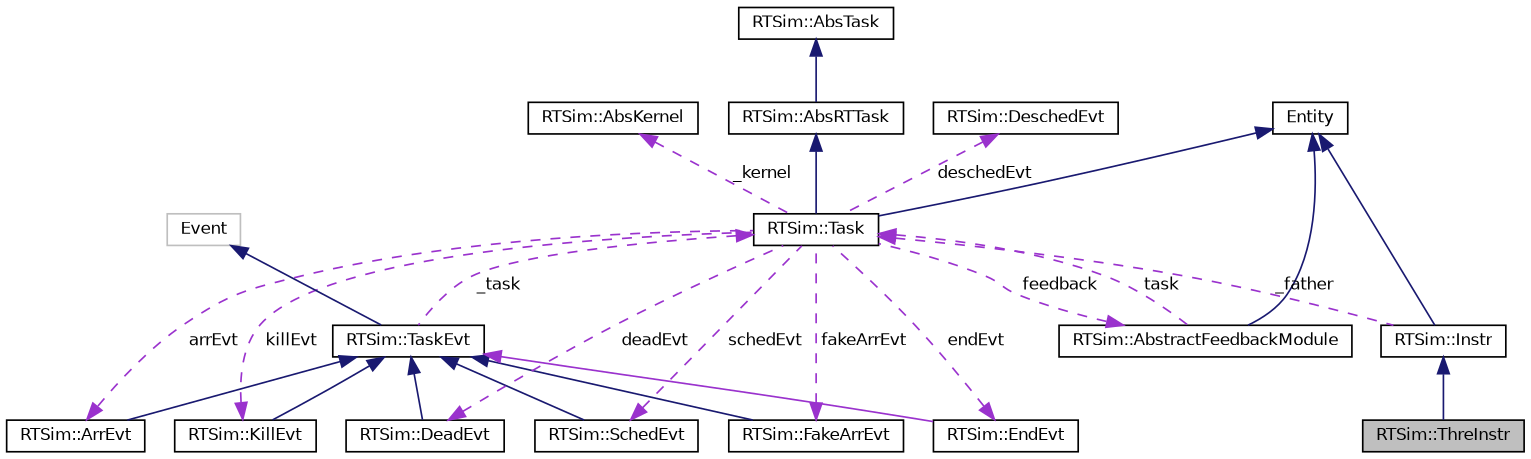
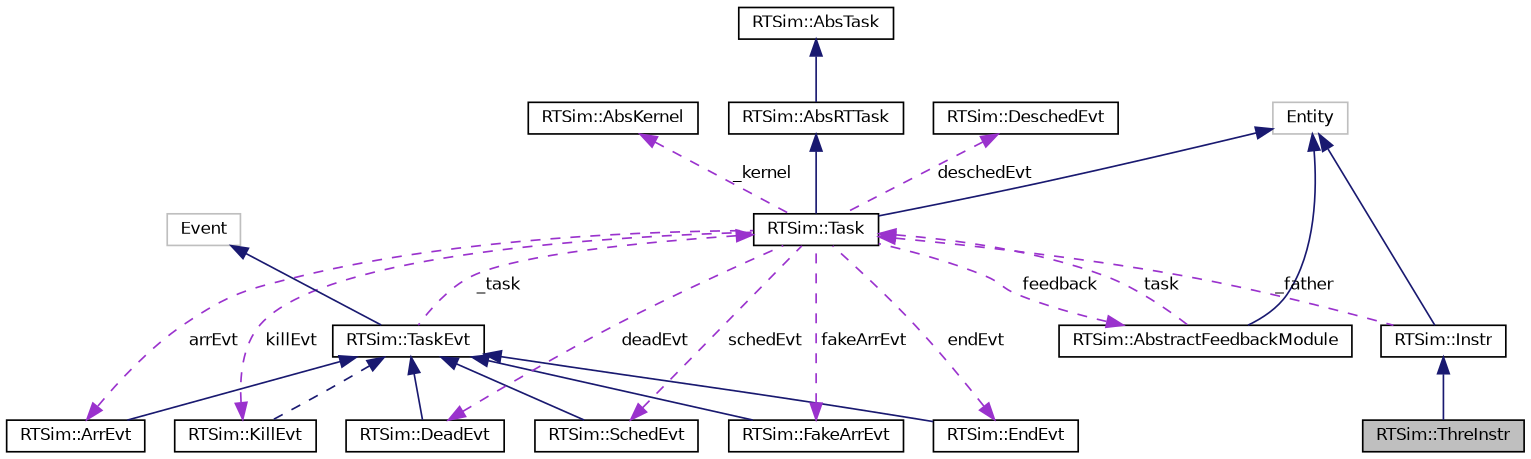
(1310, 118) -> (1310, 118)
(717, 388) -> (717, 388)
(321, 393) -> (321, 393)
